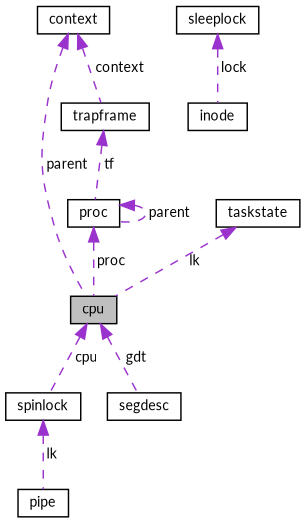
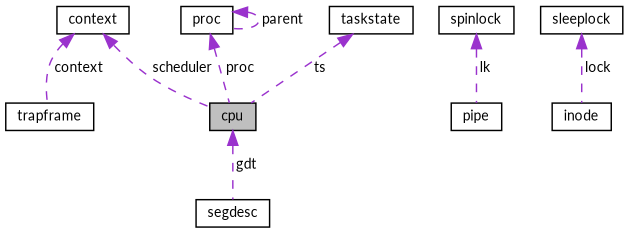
(66, 165) -> (181, 68)
(99, 173) -> none
(193, 262) -> (319, 68)
(65, 365) -> none
